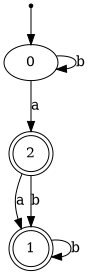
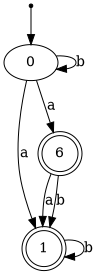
none -> (18, 150)
(31, 154) -> (60, 154)
